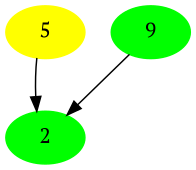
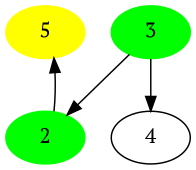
(151, 32) -> (151, 32)
(36, 77) -> (55, 92)
none -> (151, 138)
